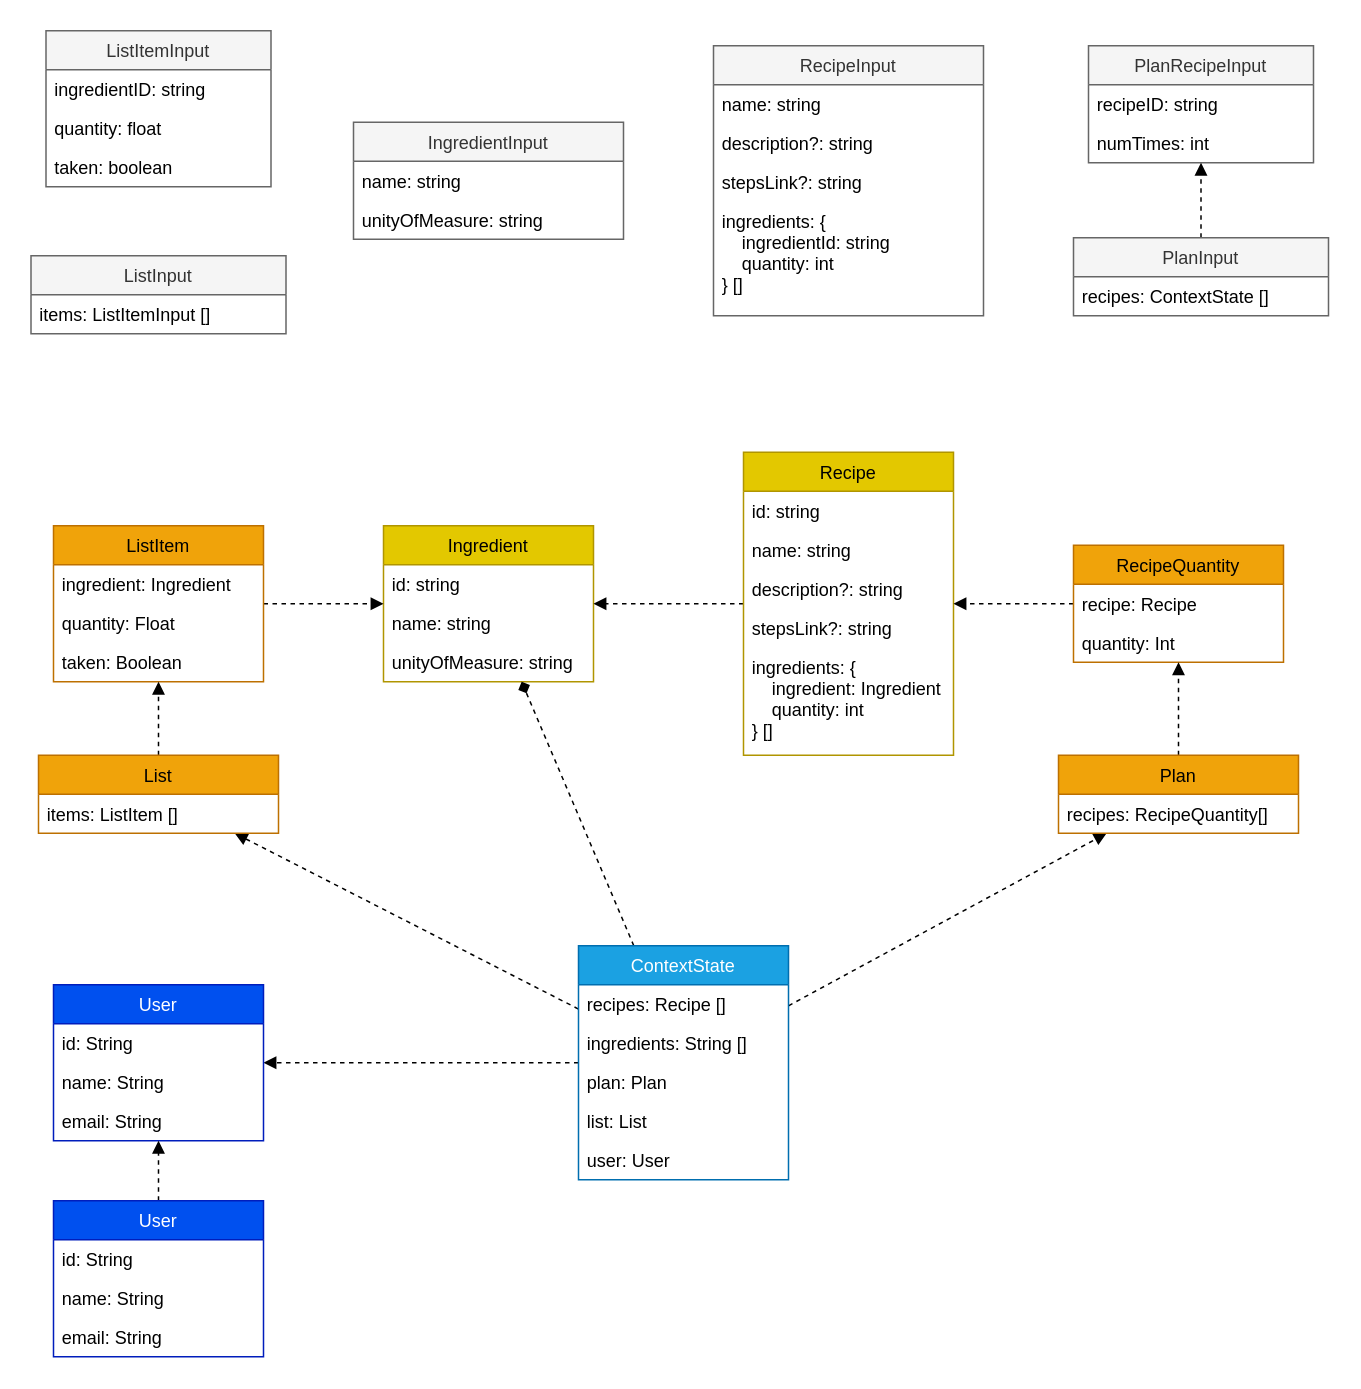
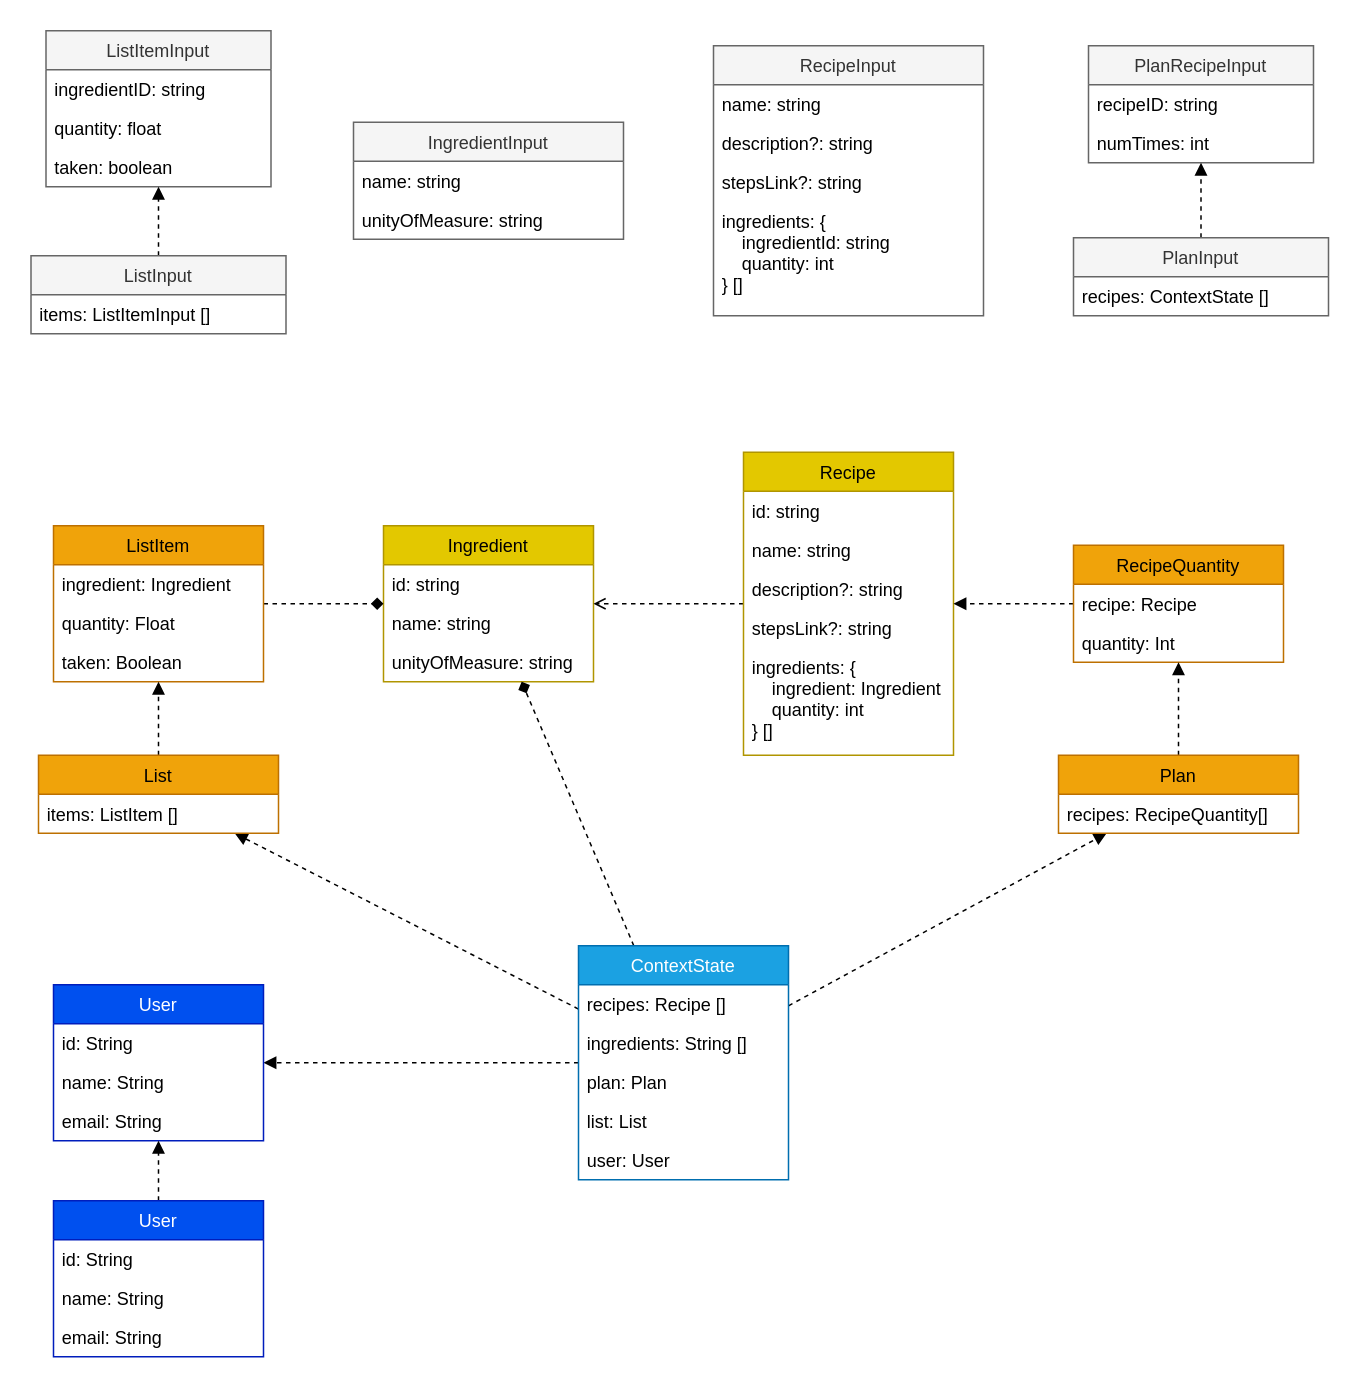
none -> (158, 227)
(370, 604) -> (370, 604)
(606, 604) -> (602, 604)
